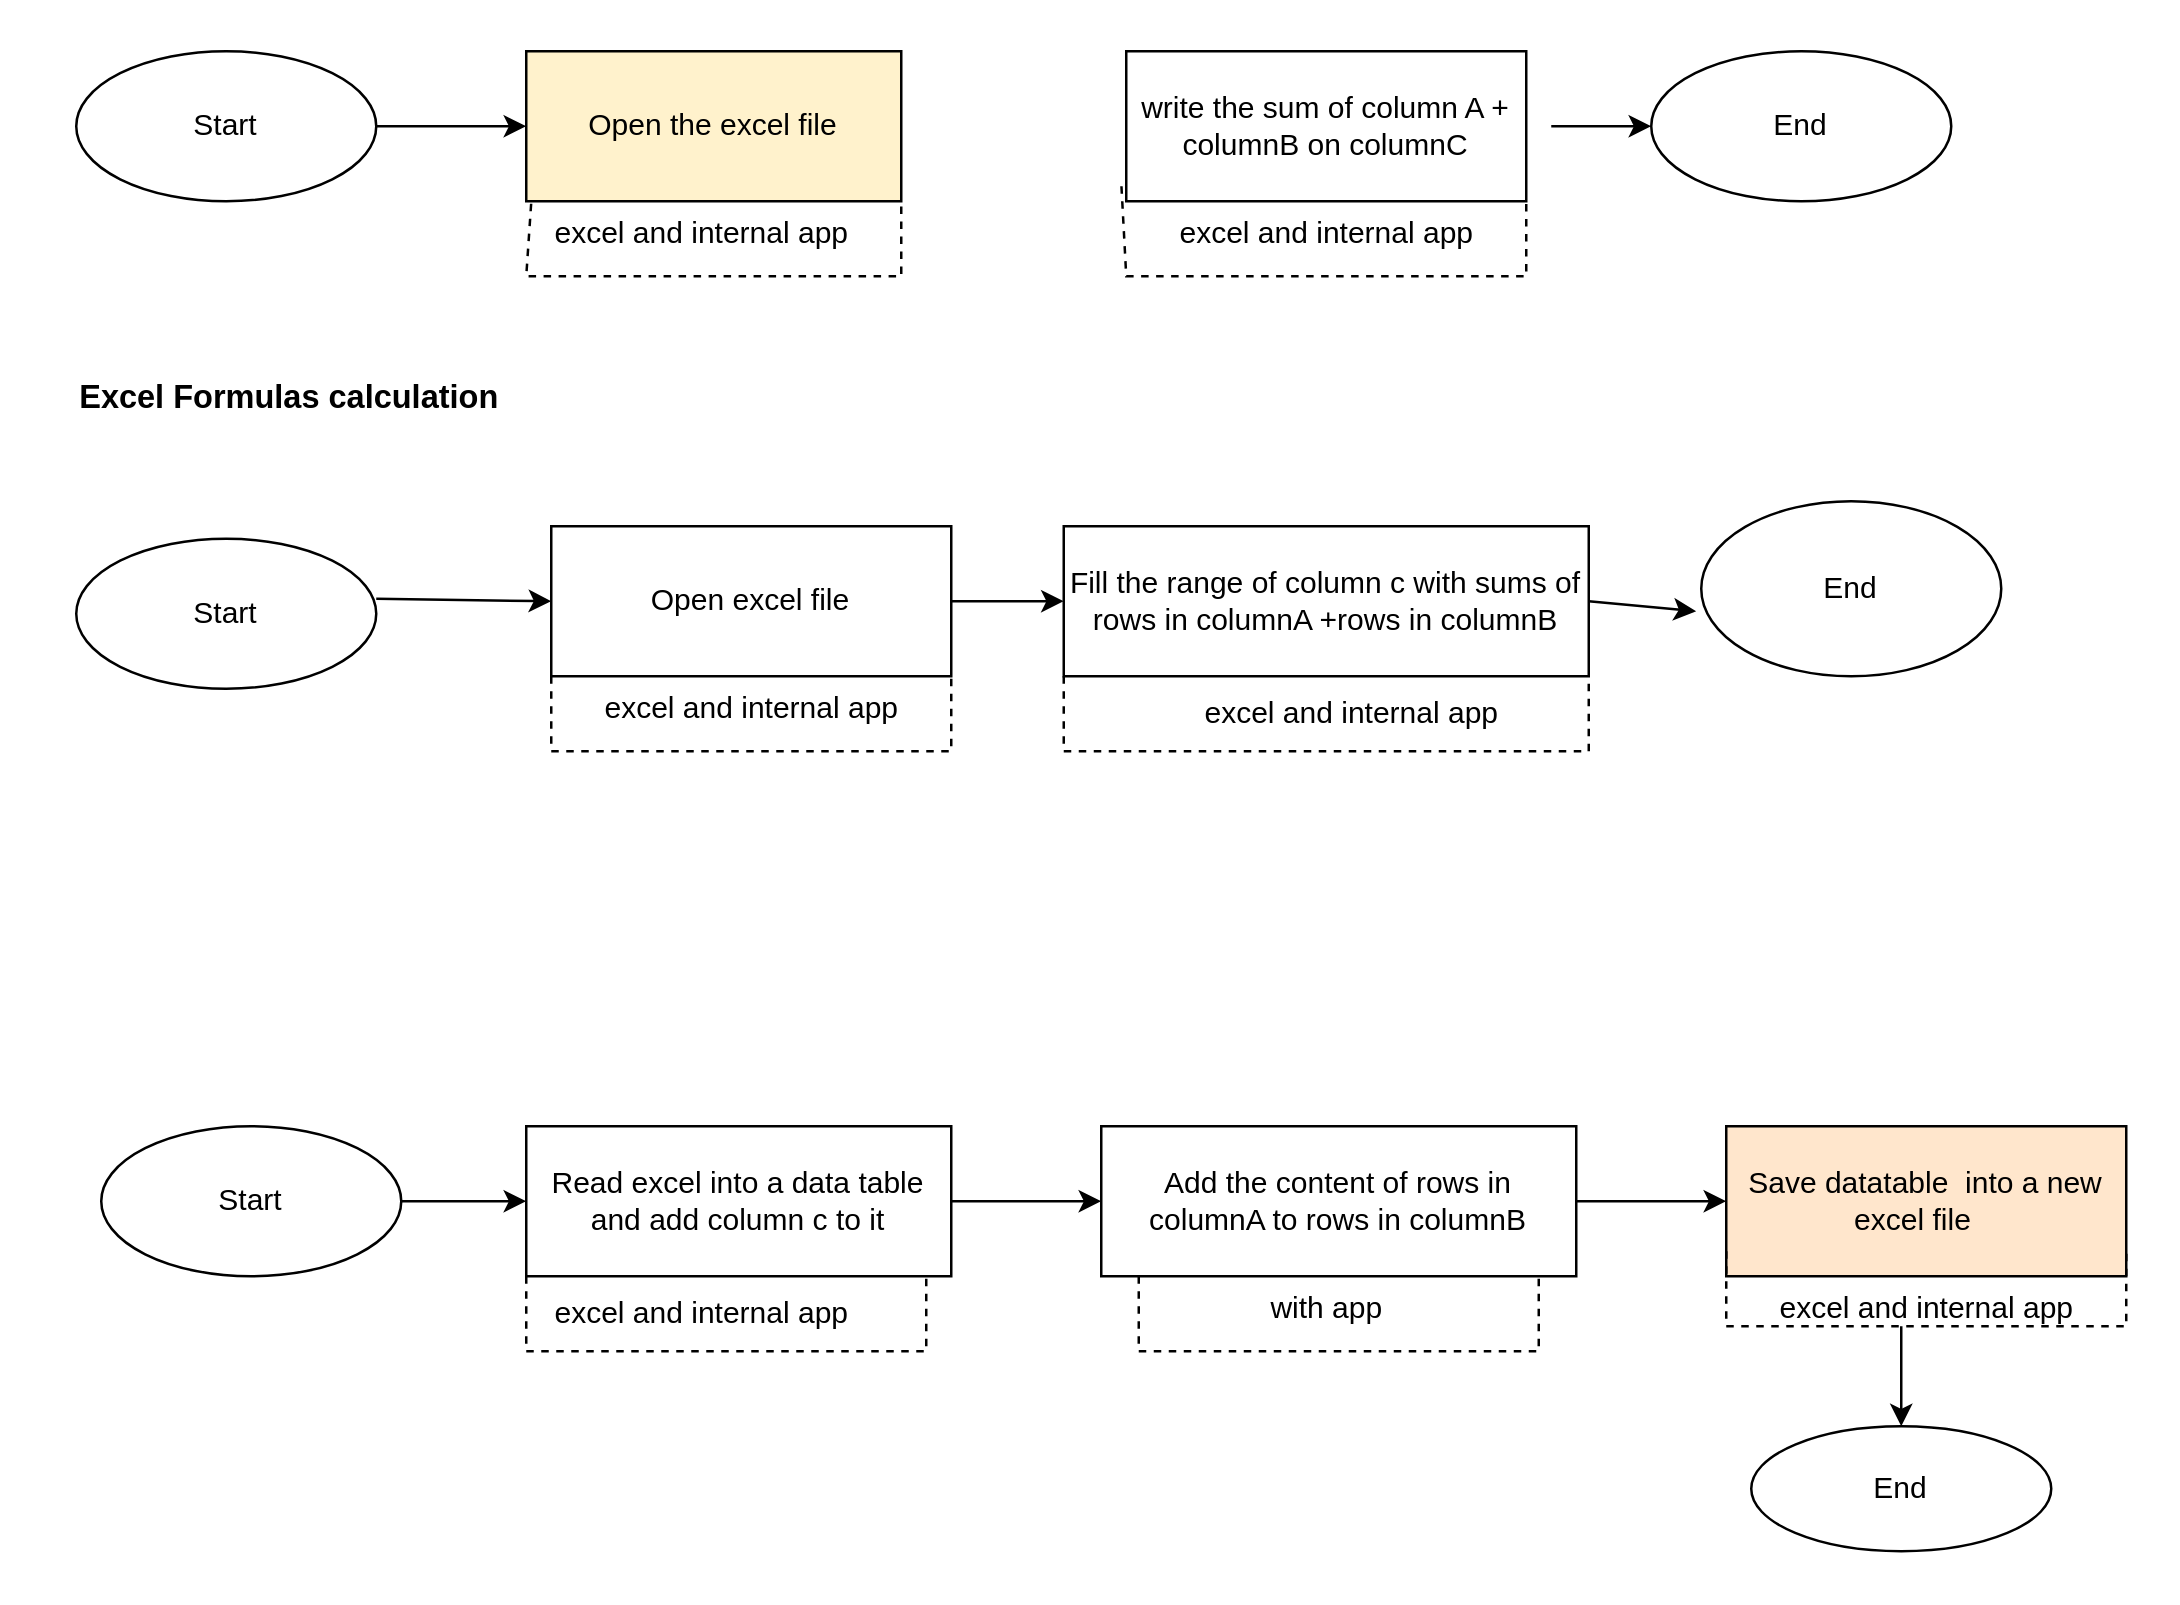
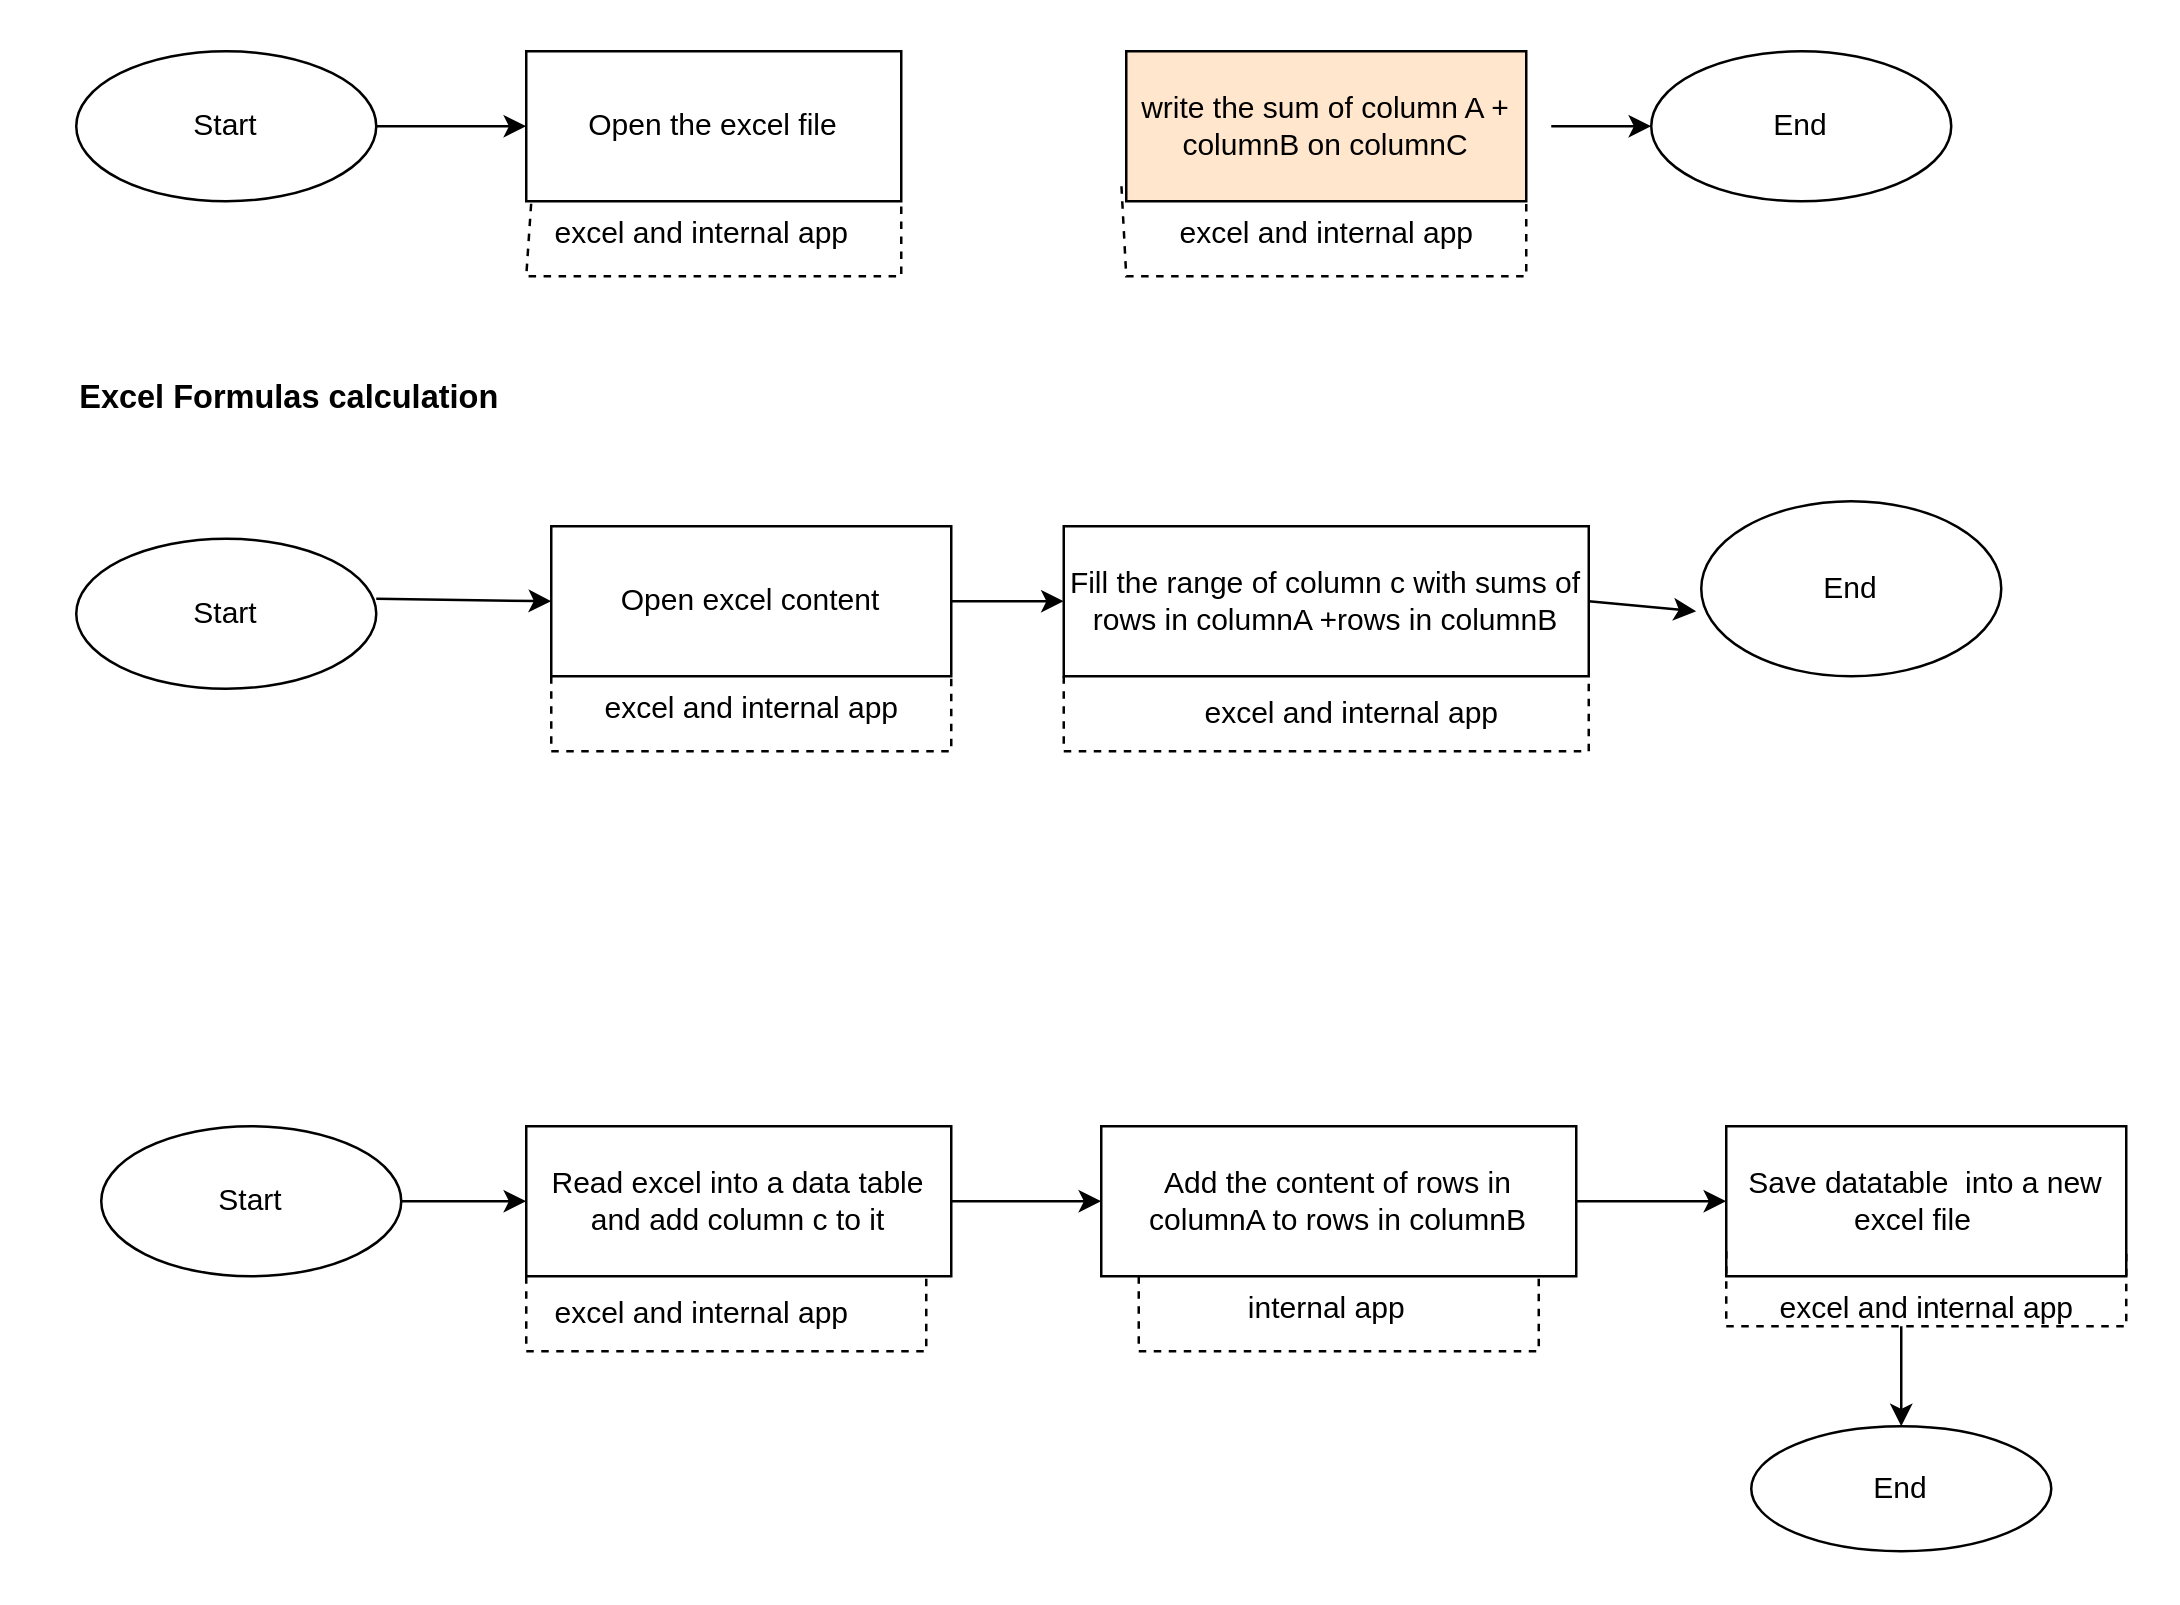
(714, 126) -> (714, 126)
(1326, 126) -> (1326, 126)
(751, 601) -> (751, 601)
(1926, 1201) -> (1926, 1201)
(1328, 1309) -> (1328, 1309)
